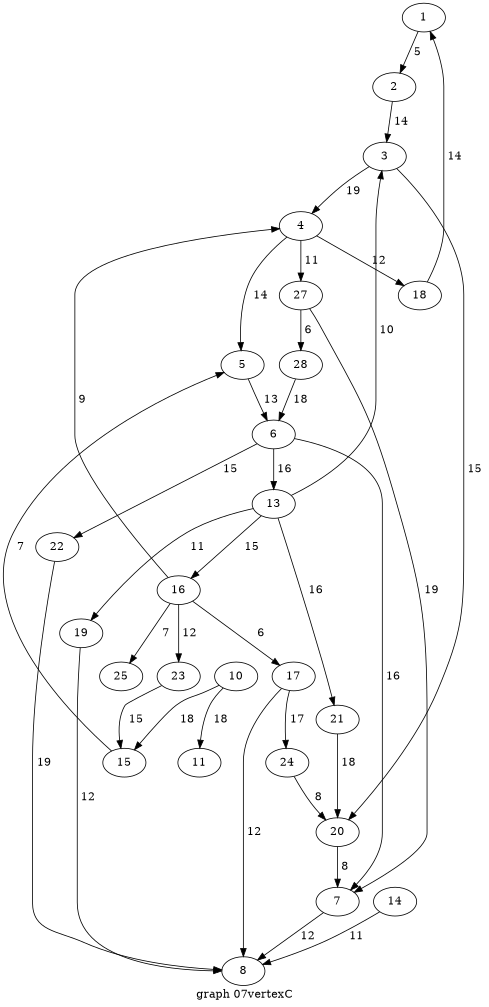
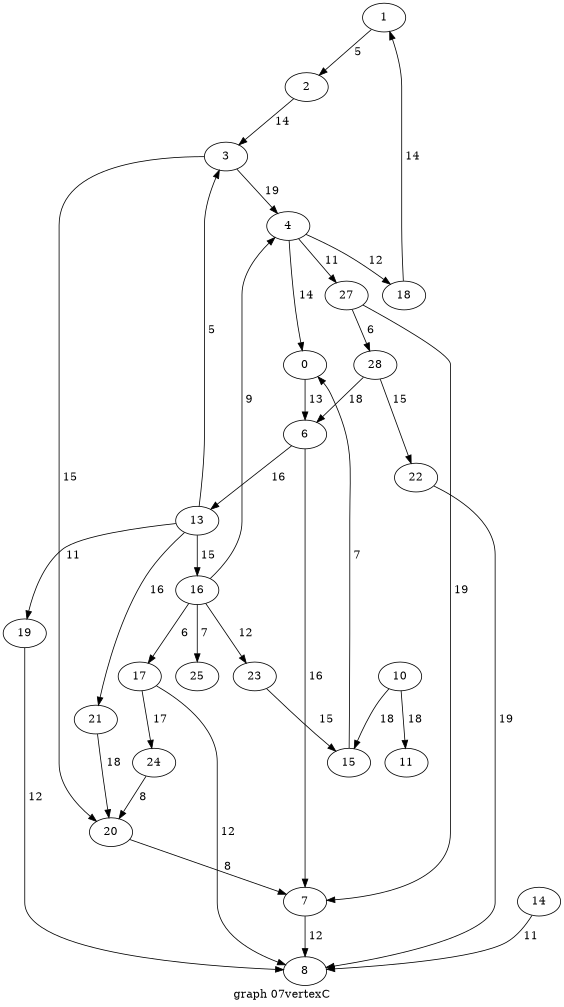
(387, 330) -> (212, 330)
(243, 365) -> (305, 365)
(169, 489) -> (394, 417)
